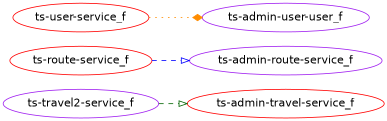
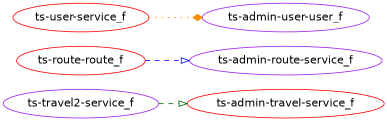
(81, 61) -> (81, 61)
